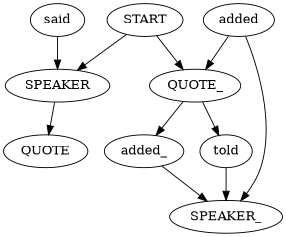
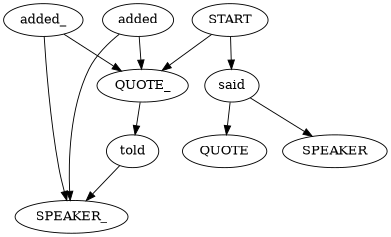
(106, 50) -> (231, 48)
(52, 114) -> (229, 114)
(172, 115) -> (89, 50)
